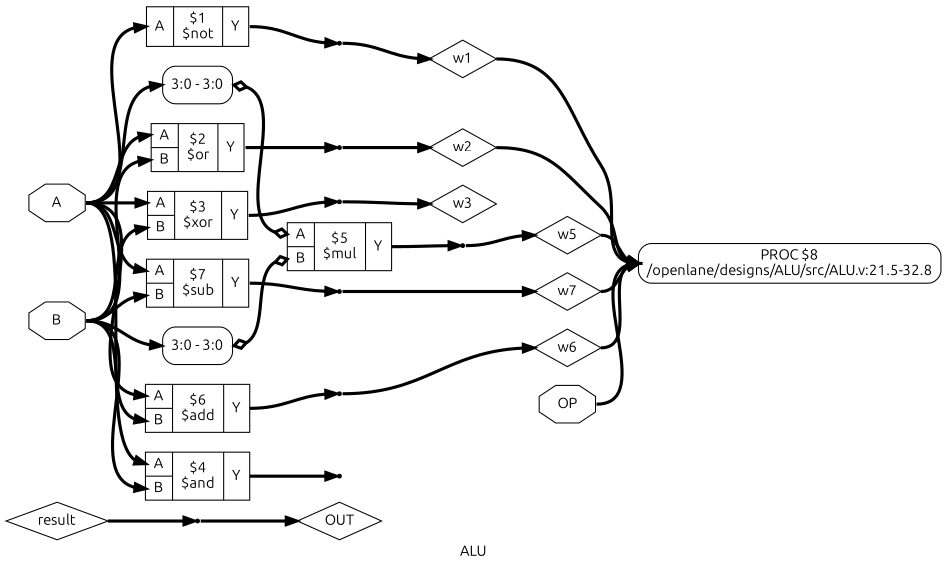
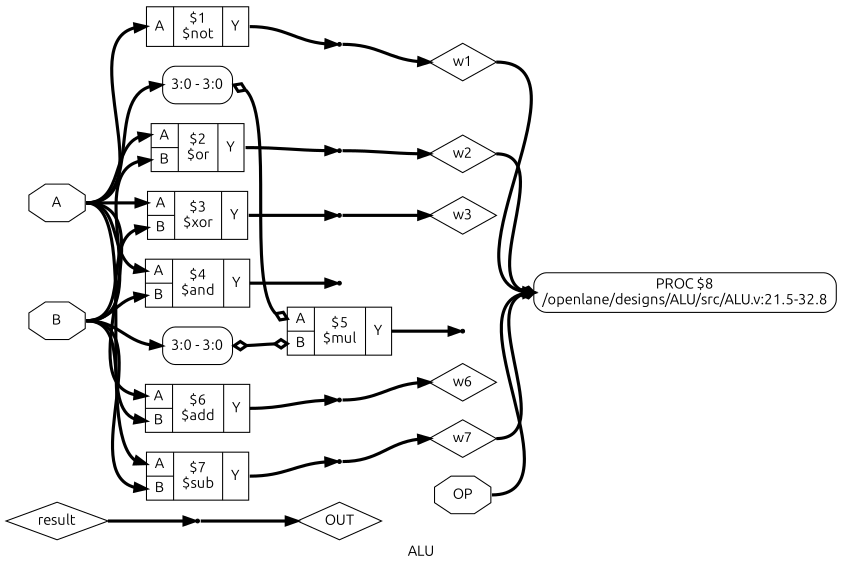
(578, 185) -> (516, 217)
(567, 235) -> none
(617, 282) -> (516, 372)
(619, 294) -> none
